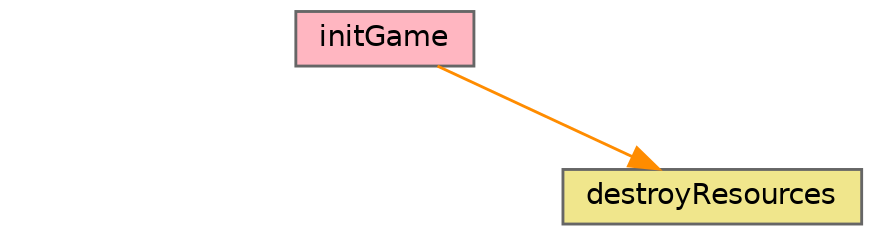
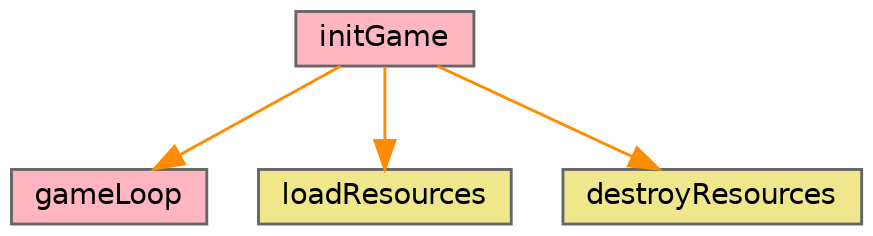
none -> (109, 197)
none -> (385, 197)
